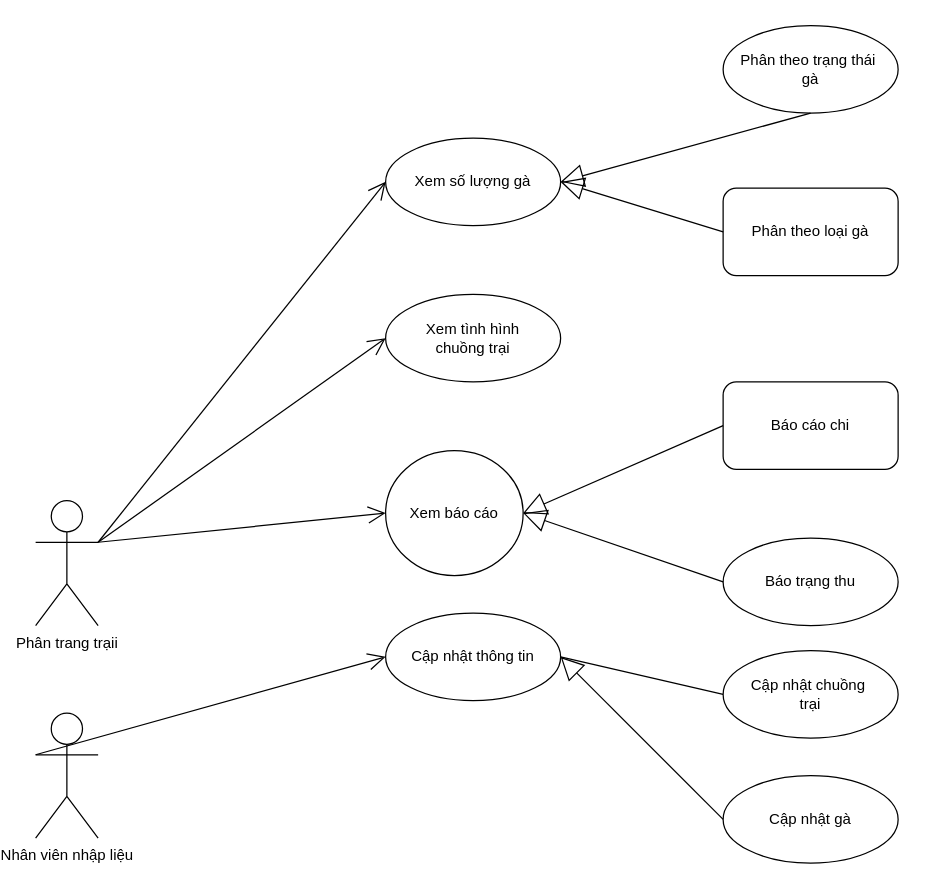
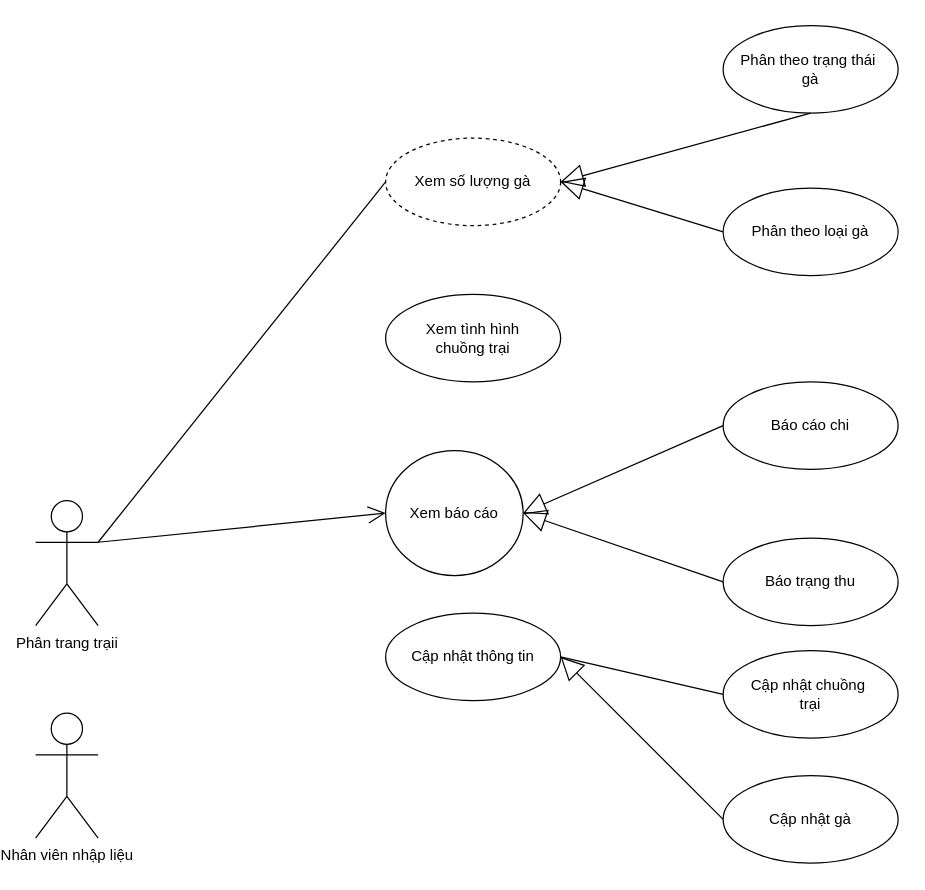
(473, 182) -> (473, 182)
(381, 187) -> (383, 186)
(811, 232) -> (811, 232)
(811, 426) -> (811, 426)
(243, 440) -> none
(215, 705) -> none
